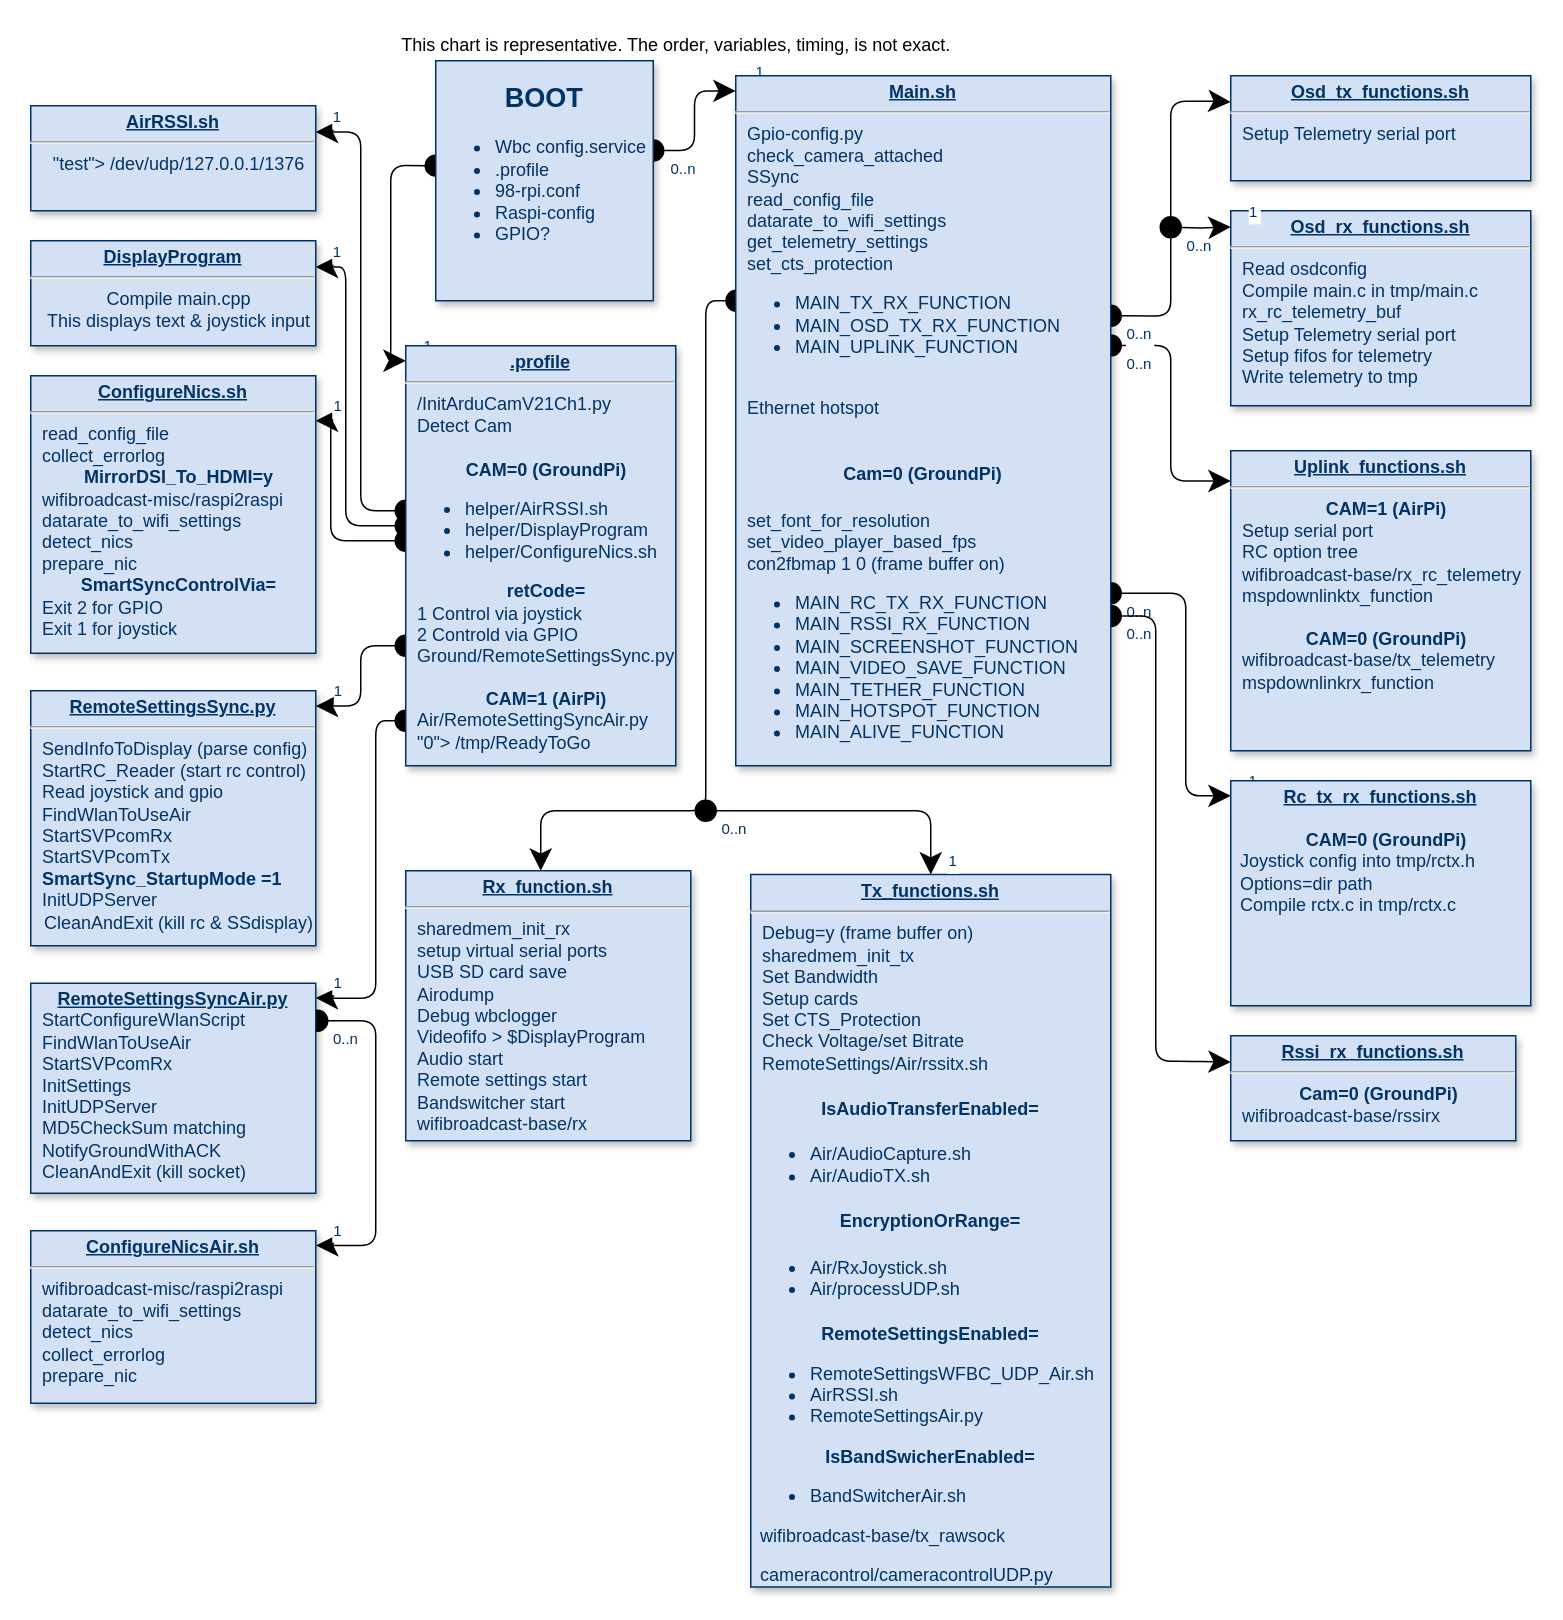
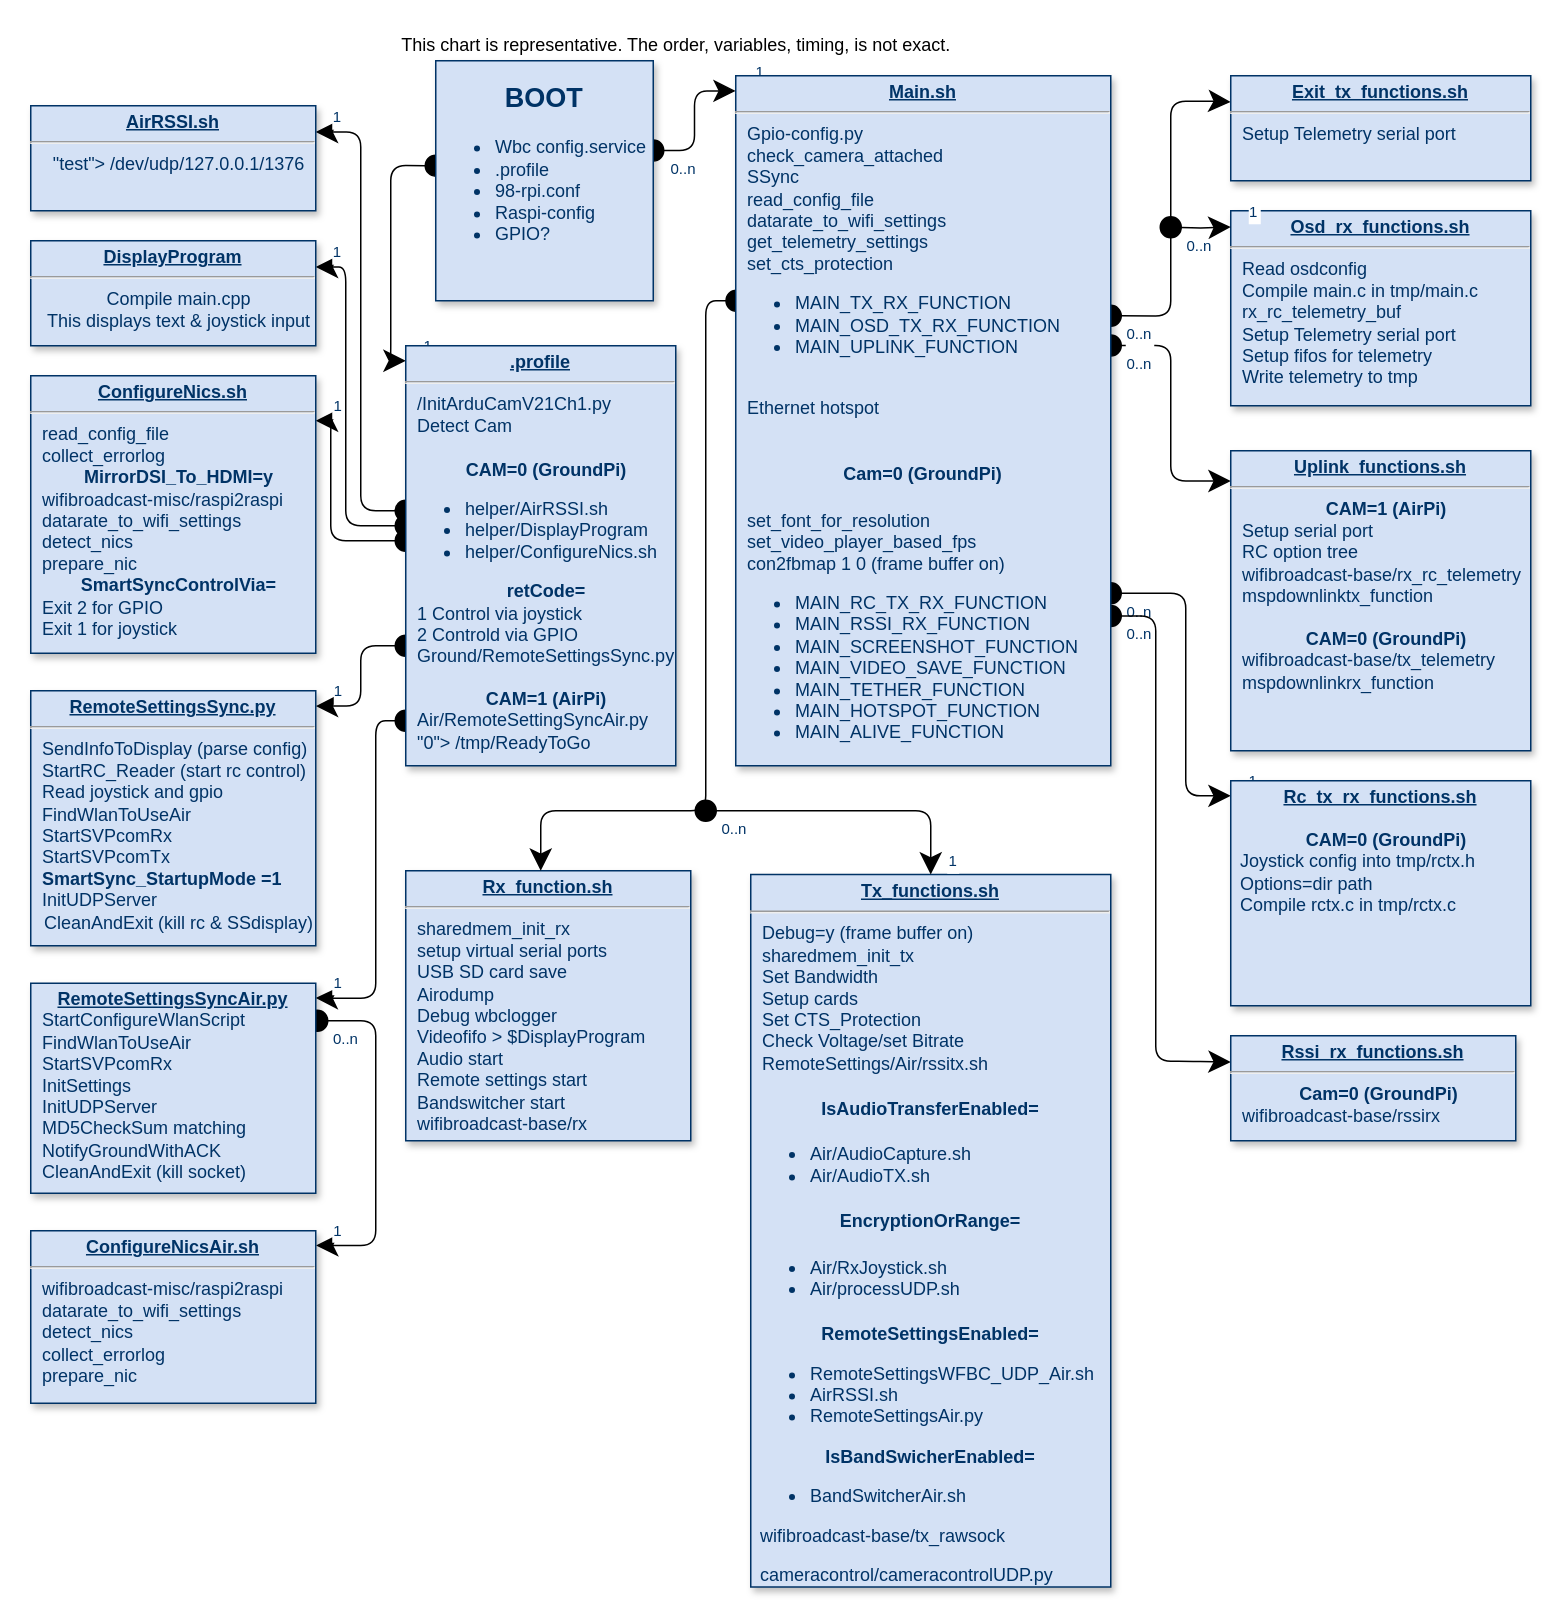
(1353, 97) -> (1353, 97)
